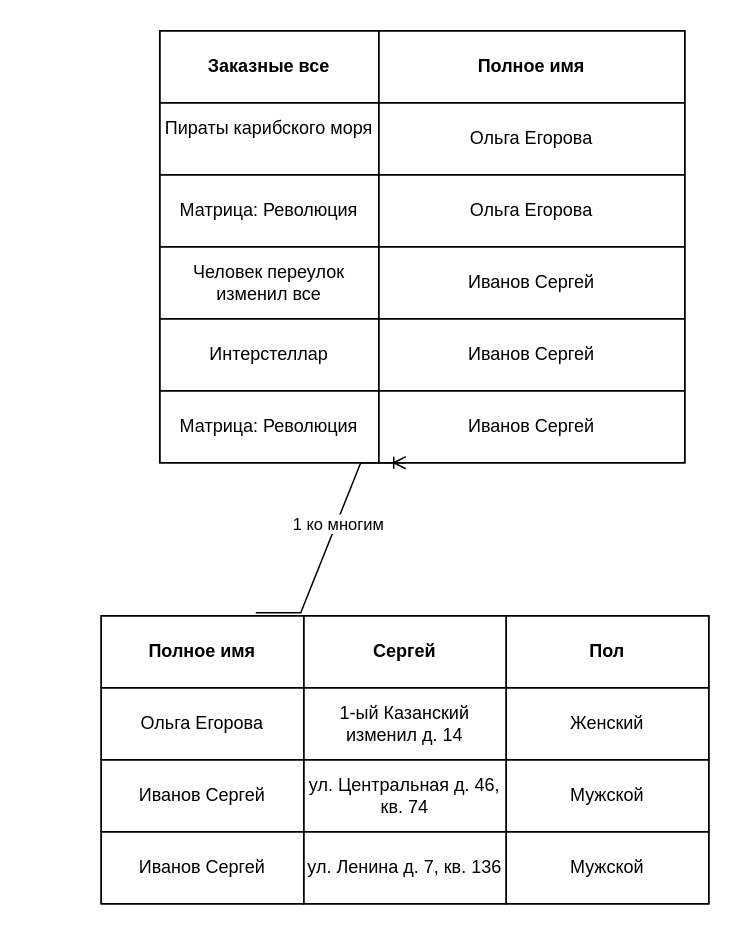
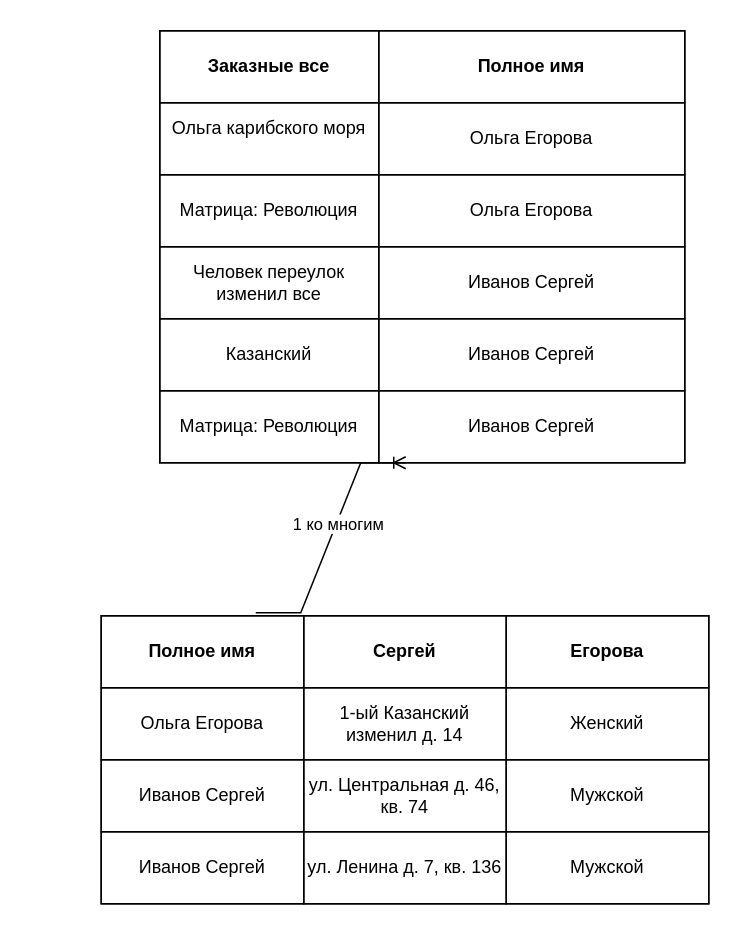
(269, 139) -> (269, 139)
(269, 355) -> (269, 355)
(608, 652) -> (608, 652)
